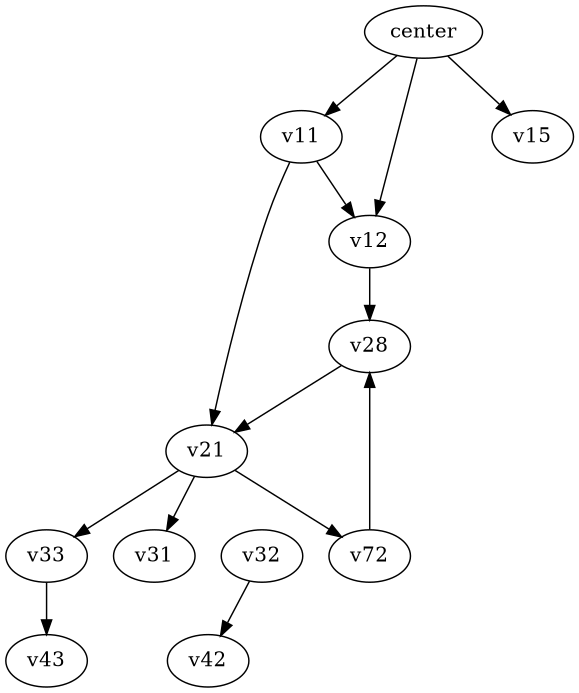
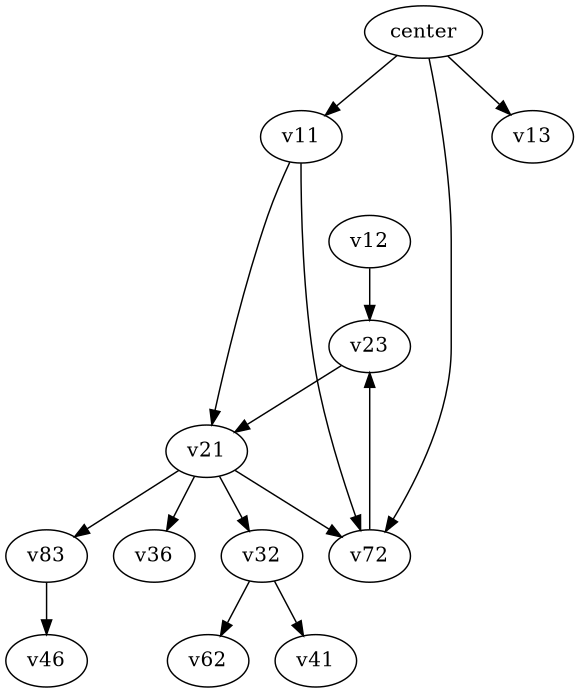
(399, 130) -> (451, 294)
(533, 137) -> (533, 137)
(331, 183) -> (311, 343)
(370, 346) -> (370, 346)
none -> (231, 497)
(47, 556) -> (47, 556)
(154, 556) -> (154, 556)
(47, 661) -> (47, 661)
(208, 661) -> (208, 661)
none -> (316, 661)
